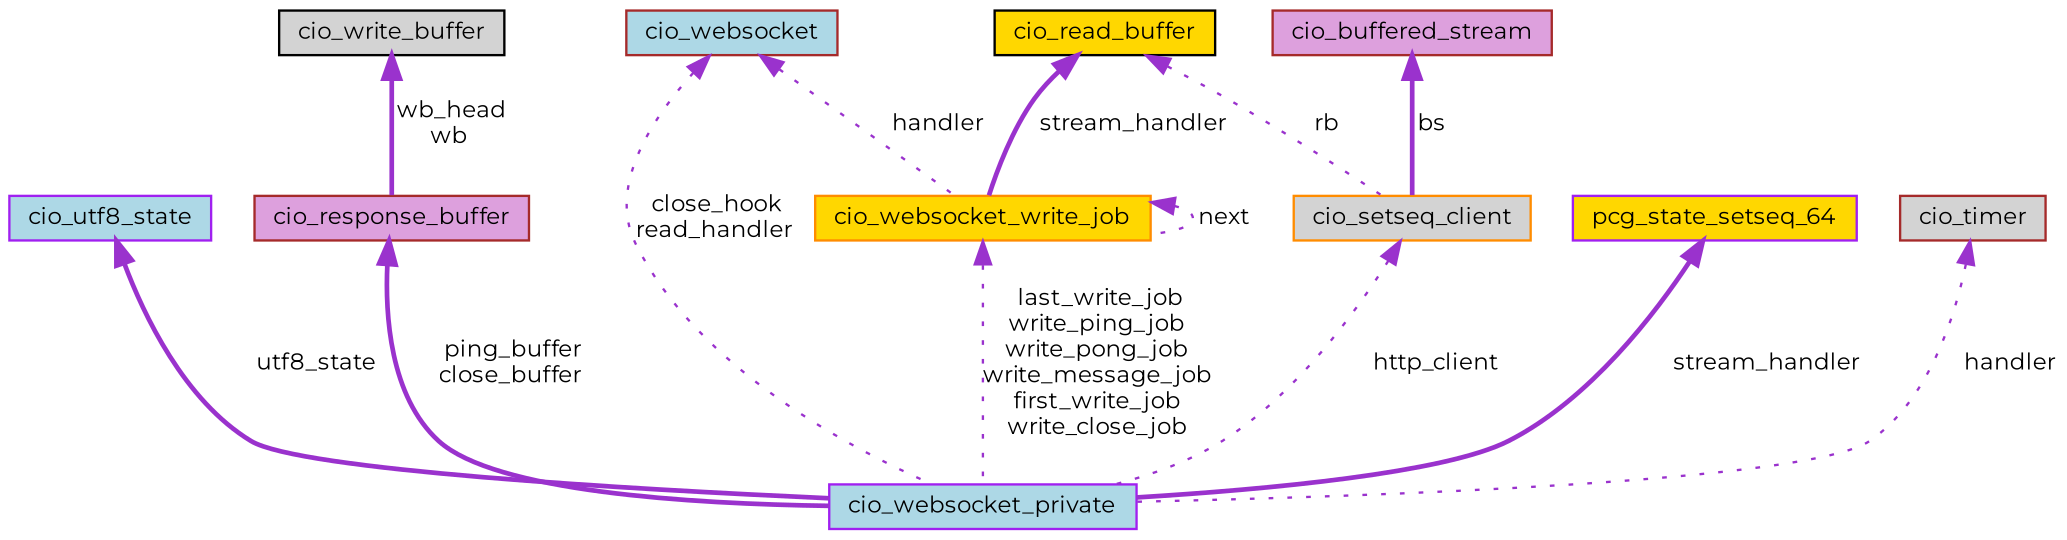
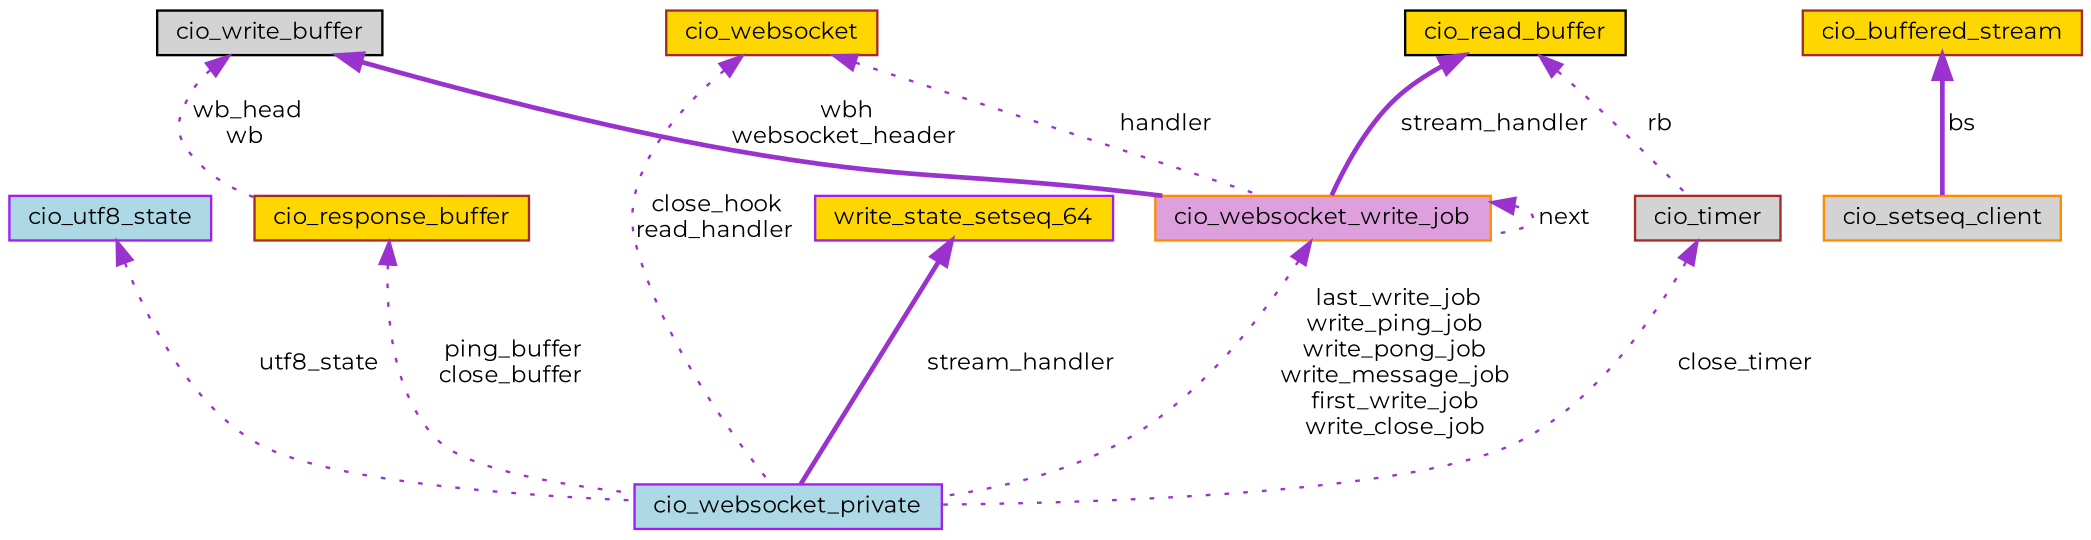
(732, 33) -> (772, 33)
(1412, 33) -> (1942, 33)
(1276, 128) -> (1624, 132)
(392, 137) -> (185, 146)
none -> (757, 154)
(392, 218) -> (392, 218)
(983, 218) -> (1323, 218)
(1715, 218) -> (964, 218)
(2008, 364) -> (1743, 364)
(1274, 401) -> none
(465, 458) -> (445, 446)
(428, 472) -> (331, 468)
